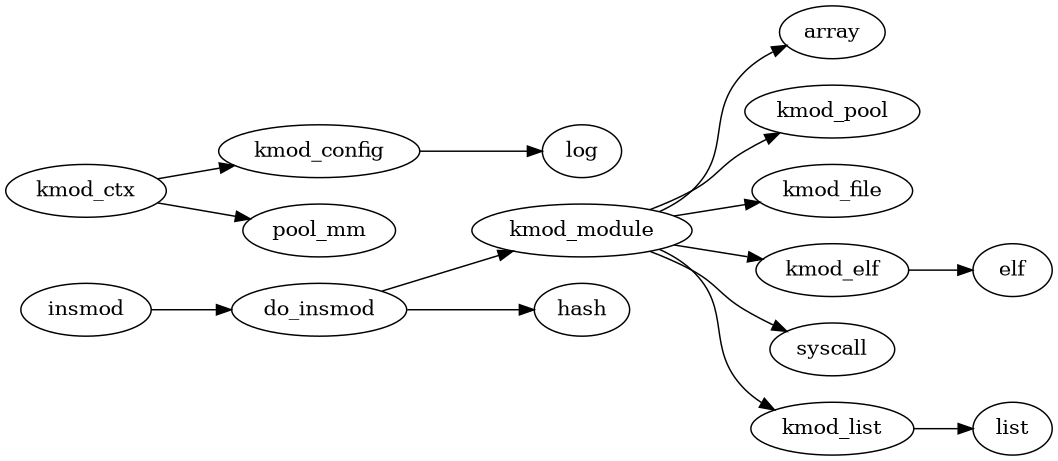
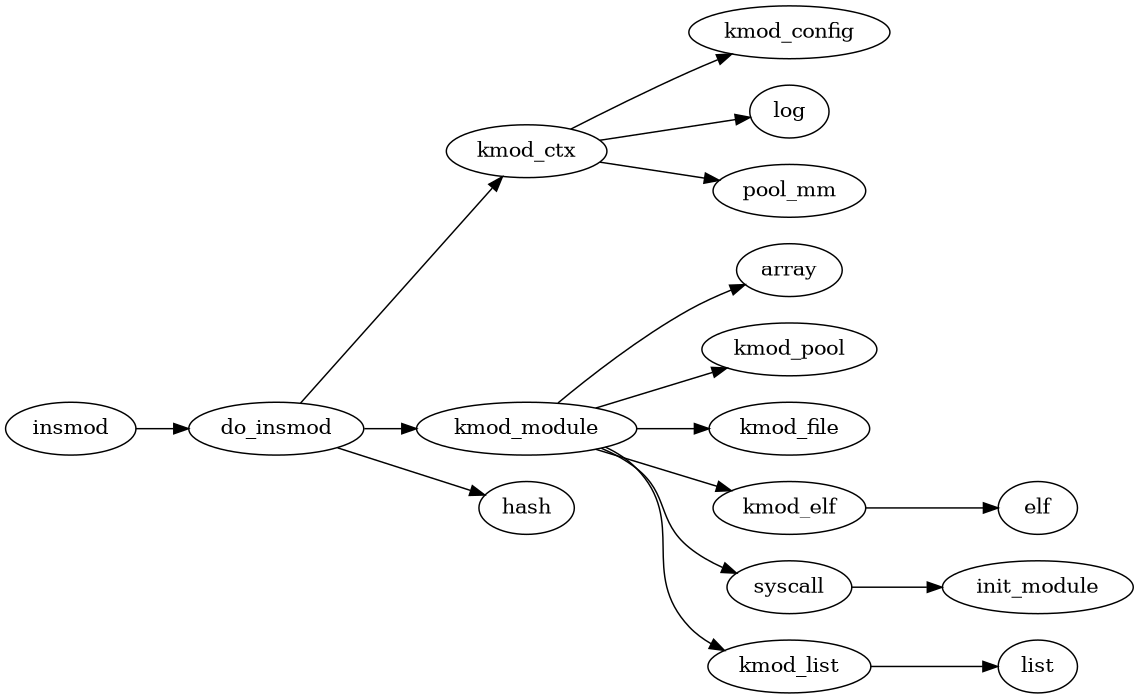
(473, 151) -> (668, 130)
none -> (396, 296)
none -> (1038, 587)
